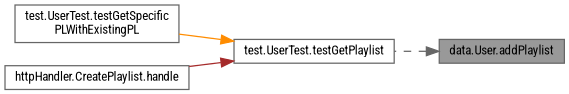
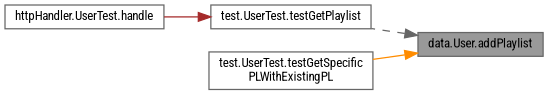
(200, 37) -> (389, 57)
(97, 78) -> (84, 17)
